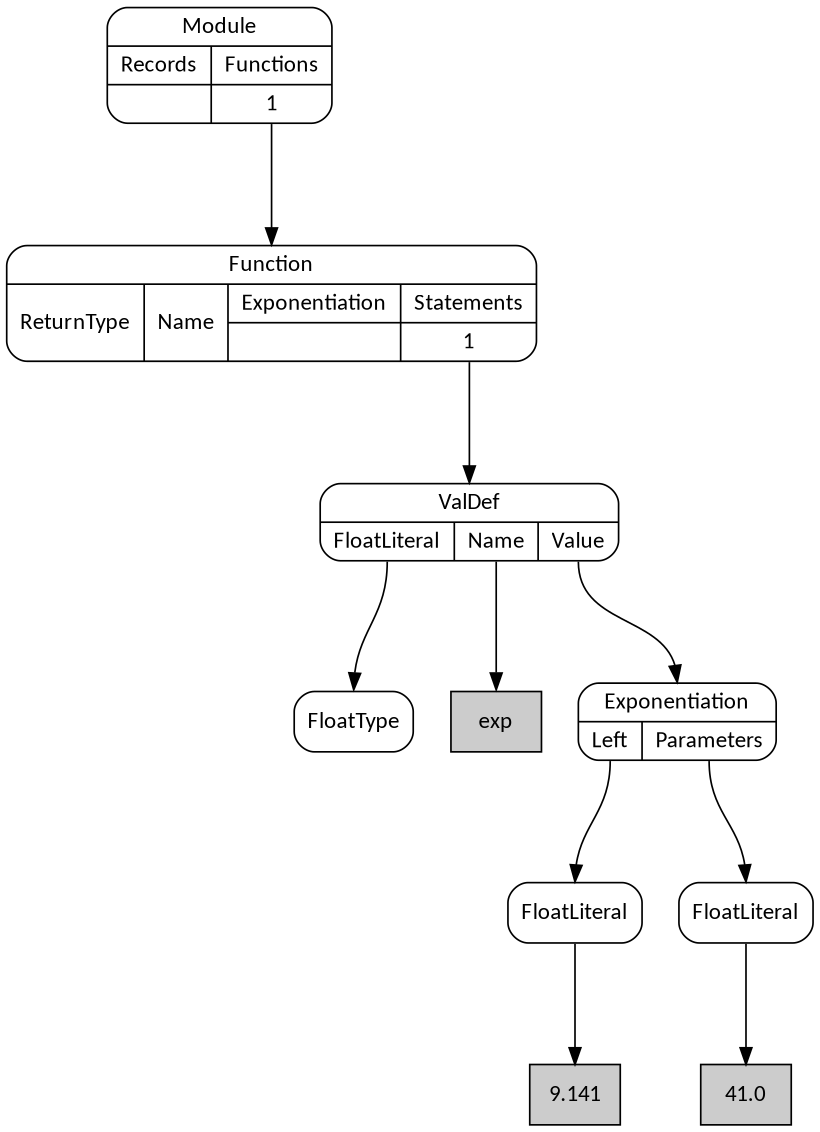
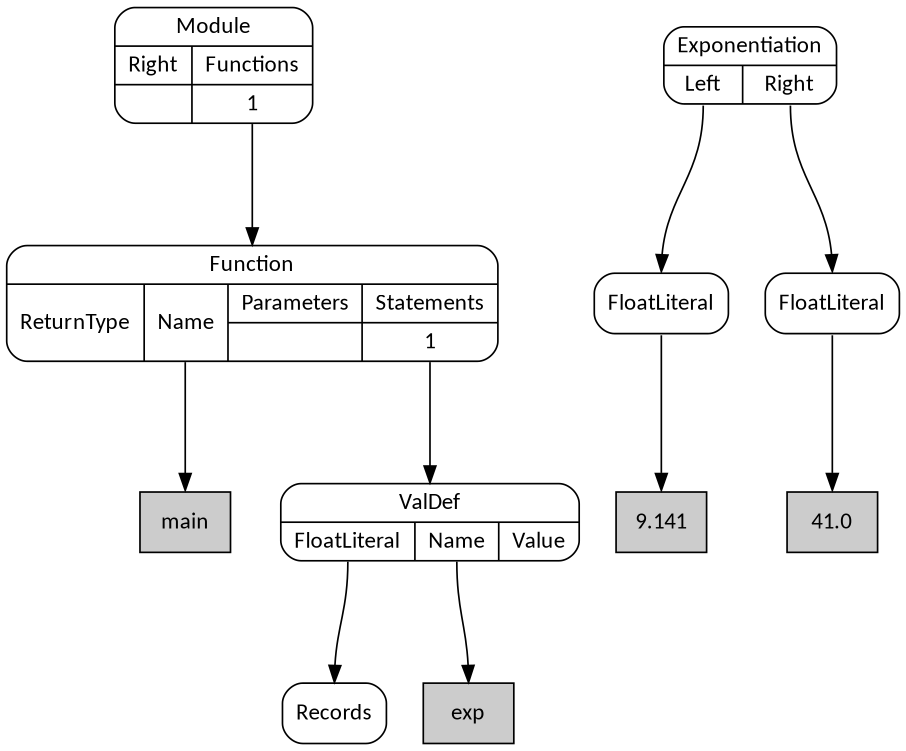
(159, 65) -> (153, 65)
(314, 303) -> (295, 303)
none -> (185, 522)
(620, 618) -> none
(354, 722) -> (334, 713)
(709, 740) -> (790, 84)
